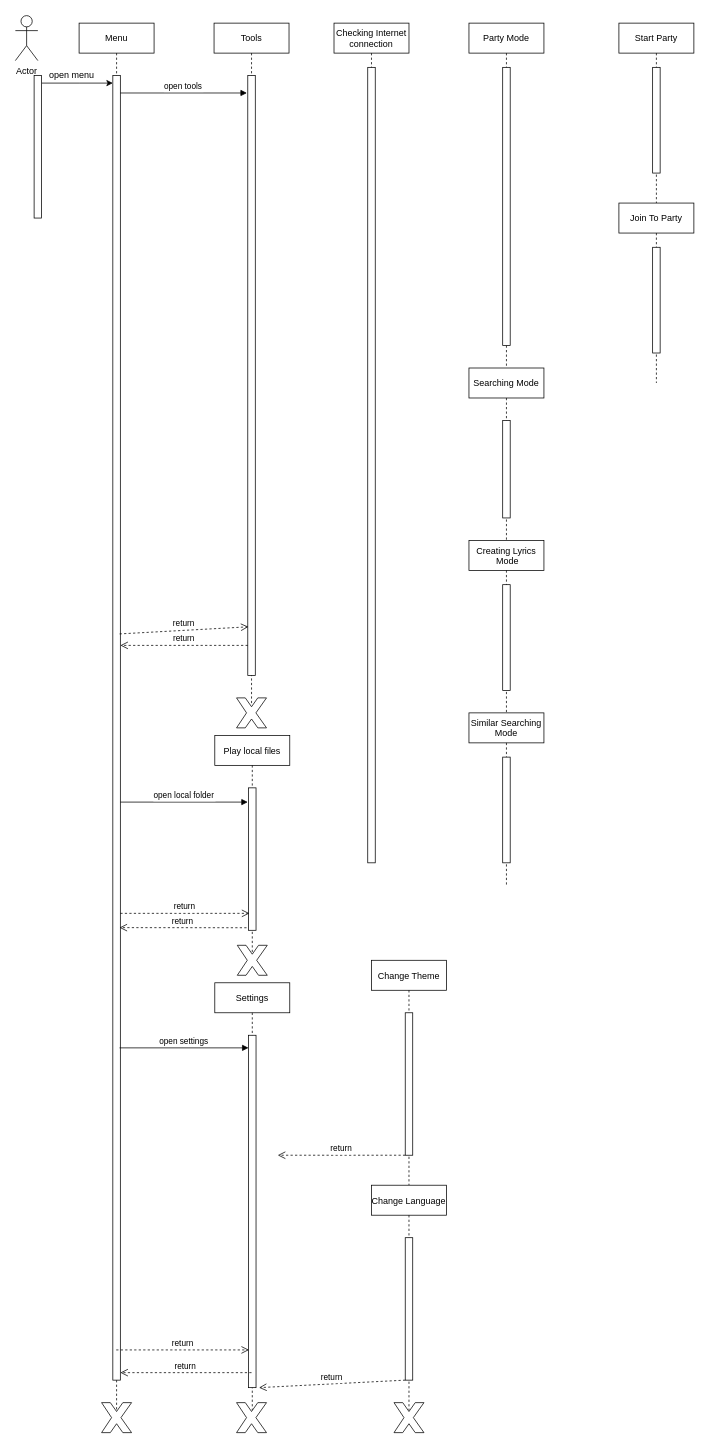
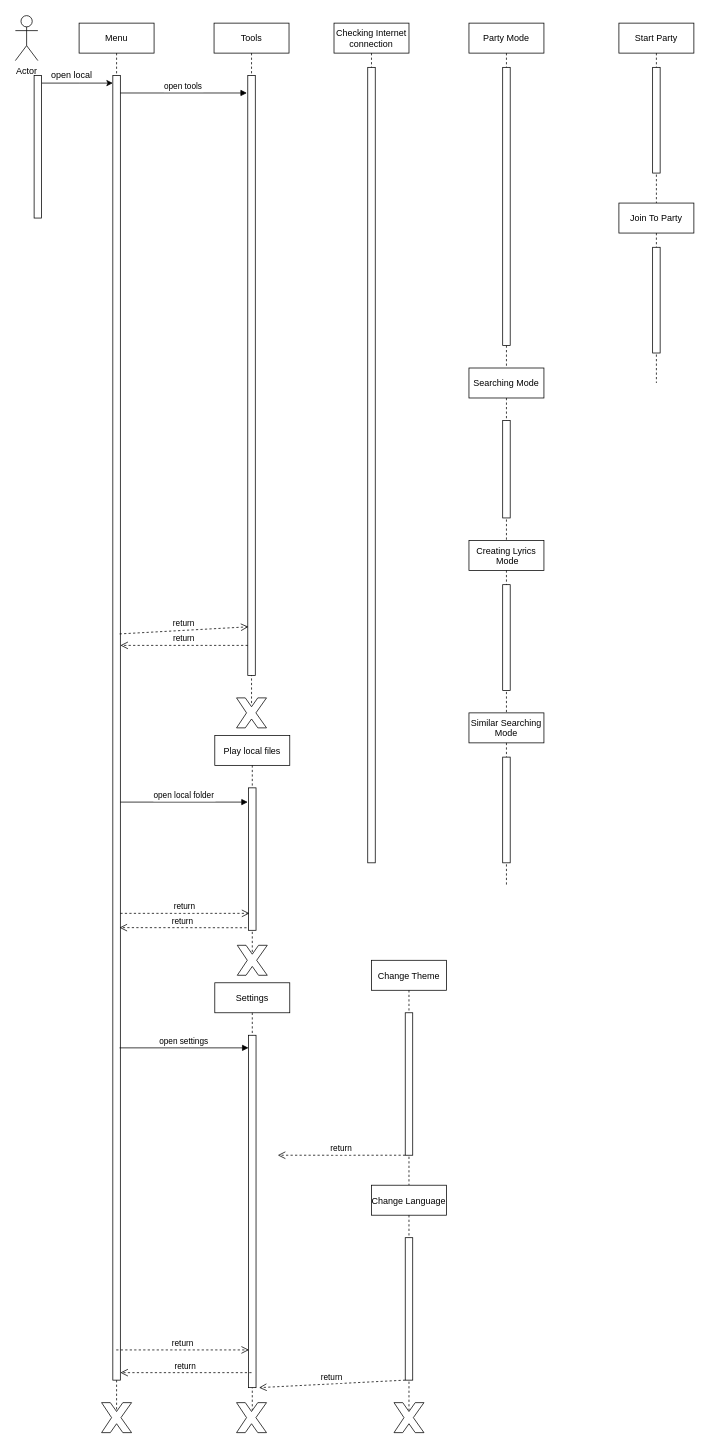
(72, 75) -> (72, 75)
